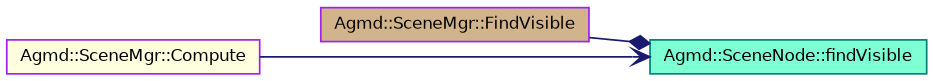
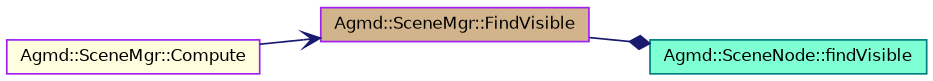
(446, 57) -> (282, 42)
